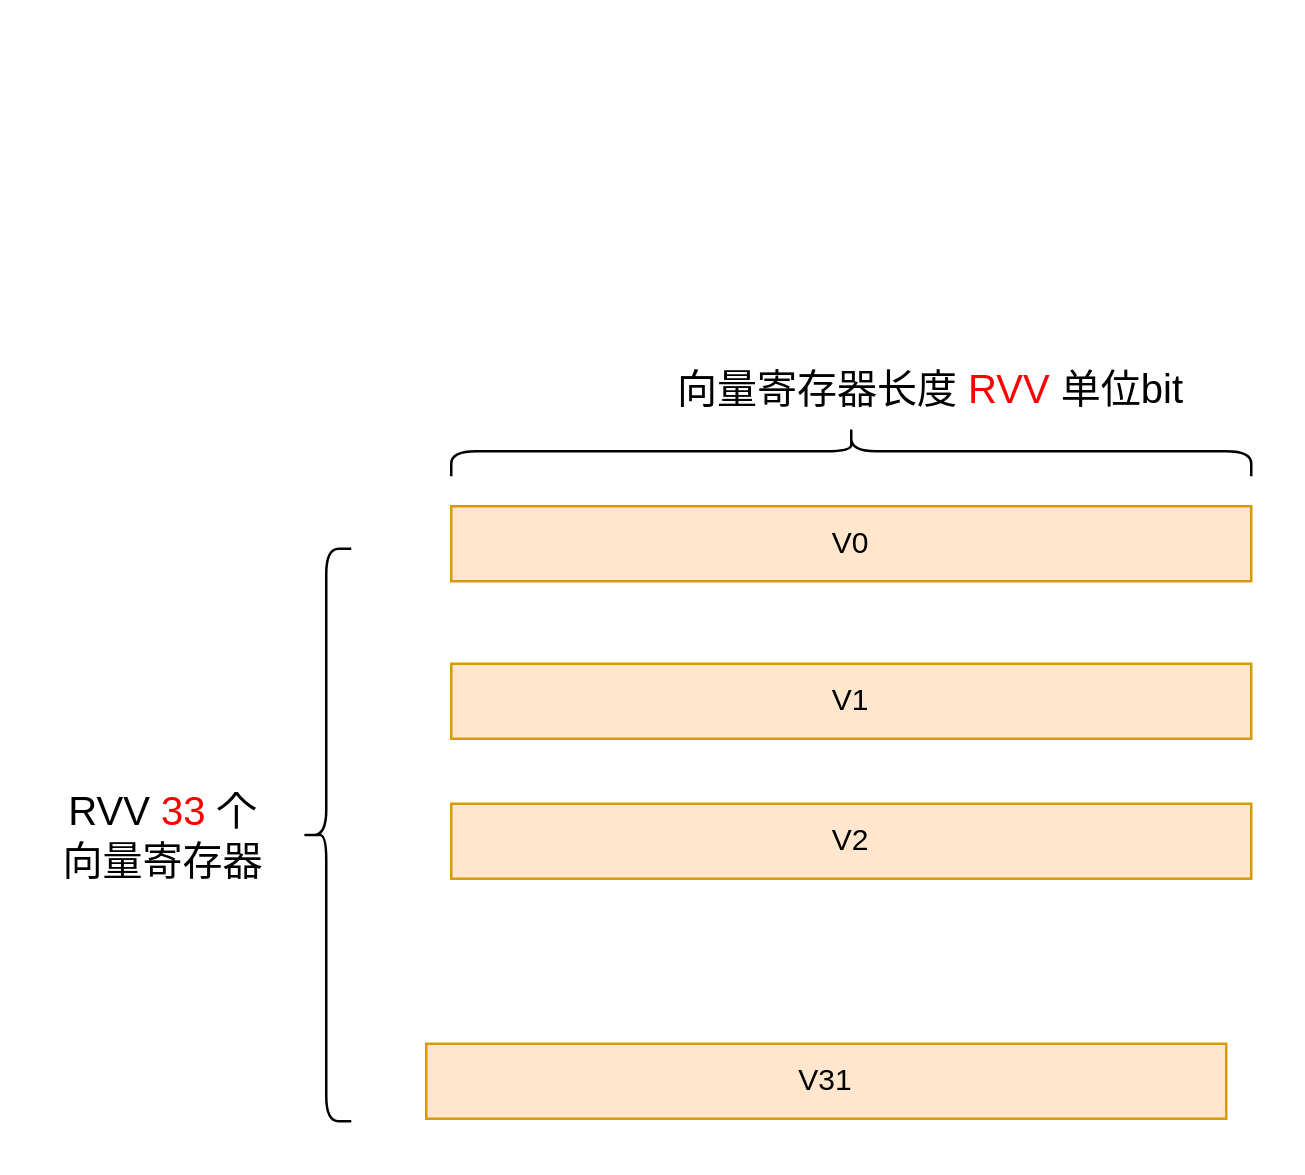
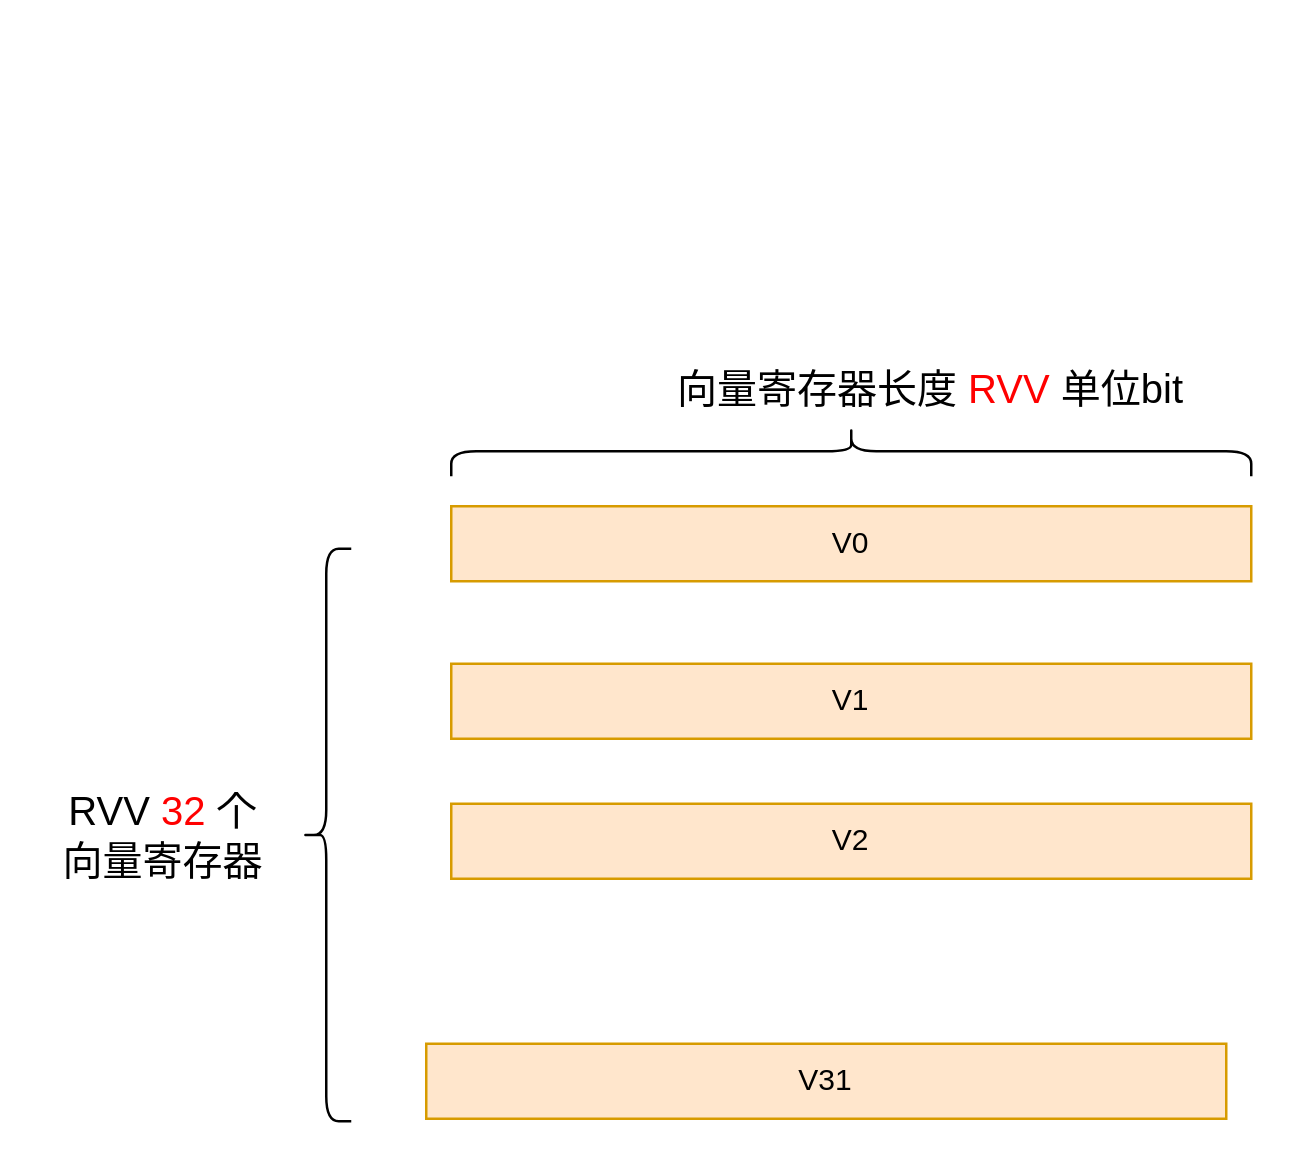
(164, 836) -> (164, 836)
